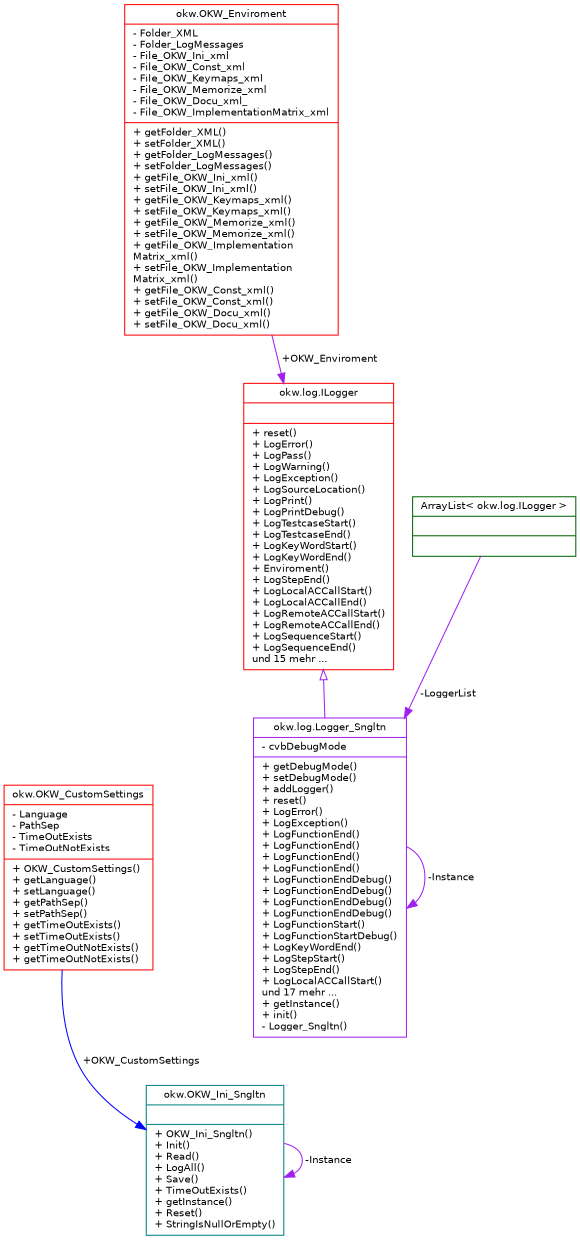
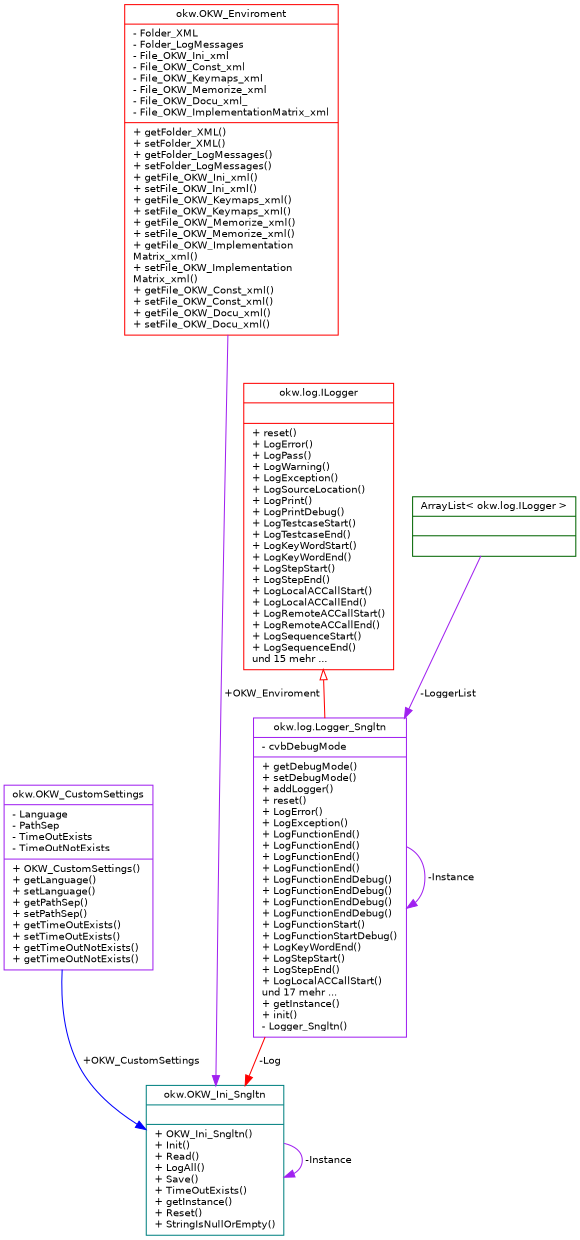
(277, 354) -> (221, 705)
(291, 569) -> (294, 569)
(324, 699) -> (324, 699)
(79, 878) -> (79, 878)
none -> (257, 1056)
